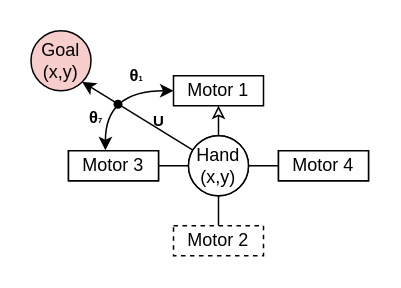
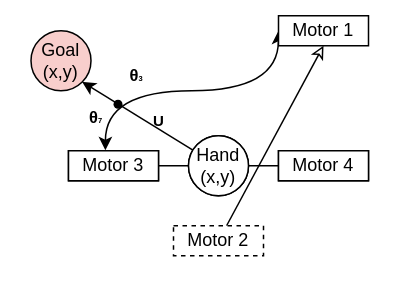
(137, 76) -> (137, 76)
(218, 91) -> (323, 31)
